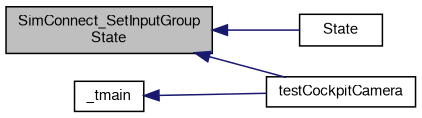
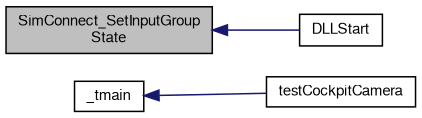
(341, 30) -> (341, 30)
(248, 67) -> none
